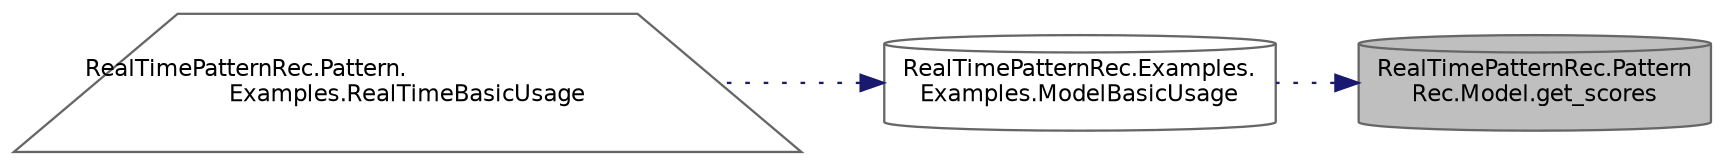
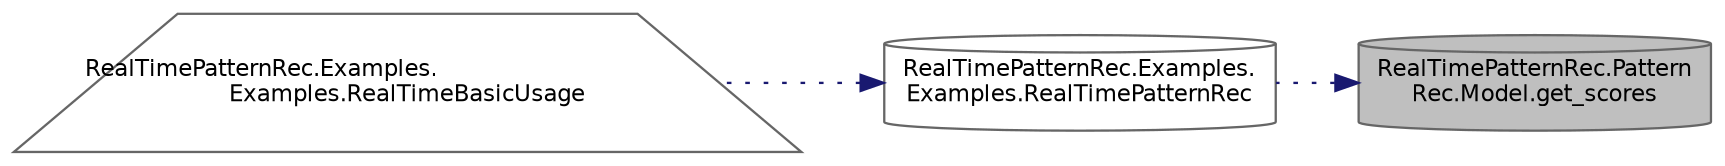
(408, 83) -> (408, 83)
(1080, 83) -> (1080, 83)
